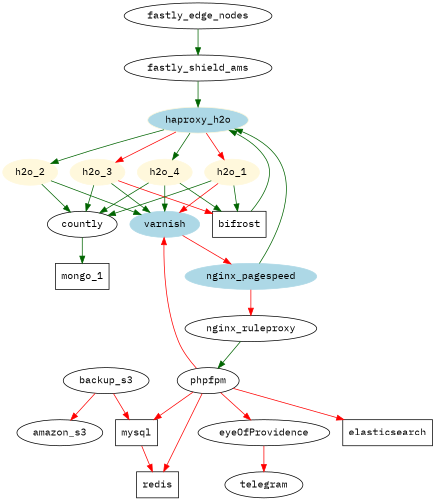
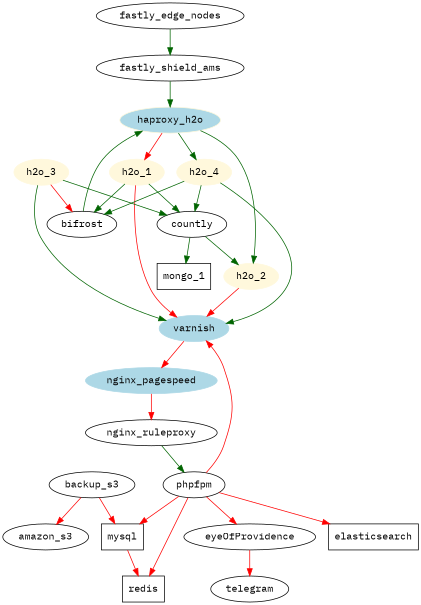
(149, 145) -> none
(286, 190) -> none
(53, 196) -> (219, 248)
(97, 198) -> (226, 300)
(239, 224) -> (82, 224)
